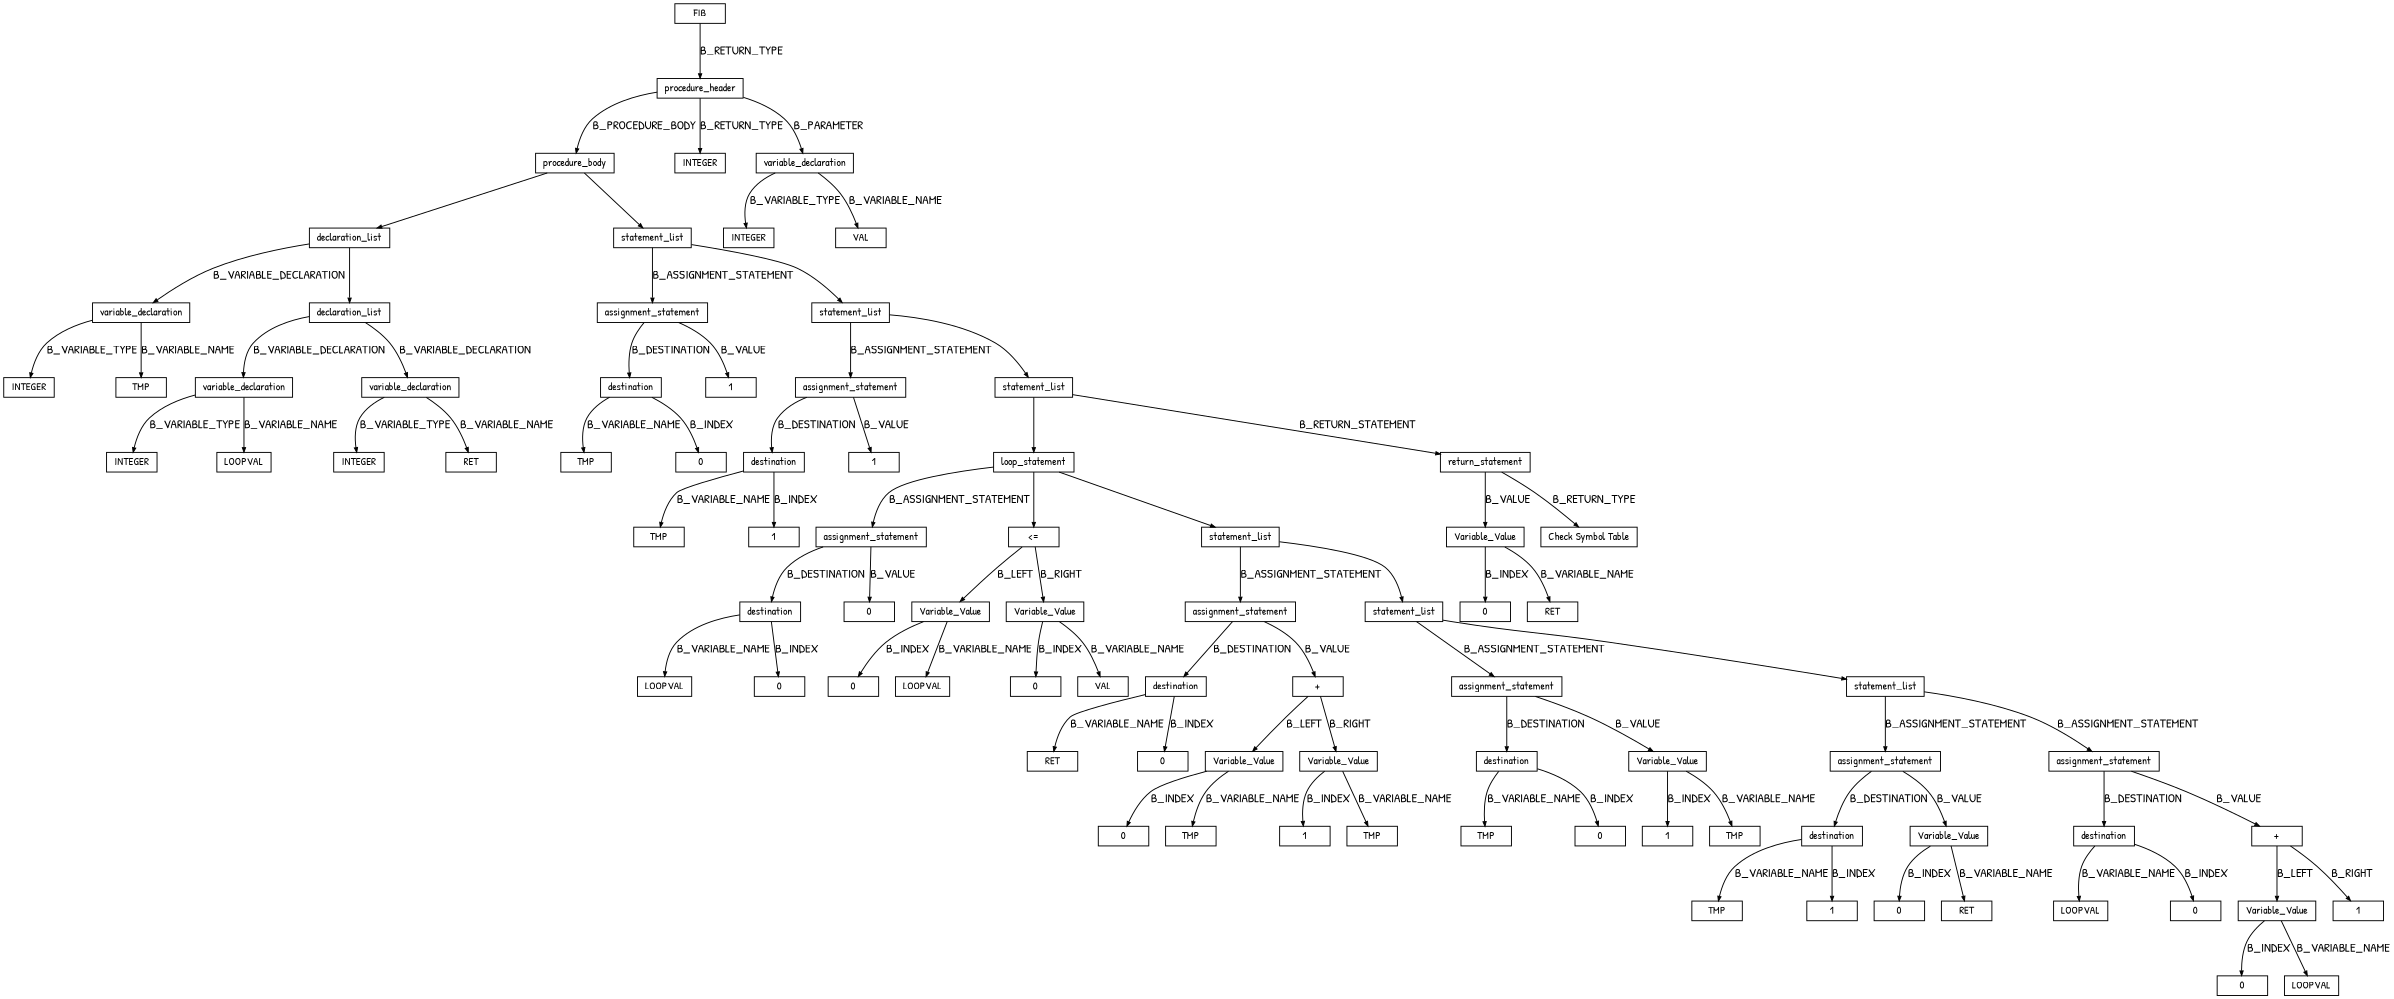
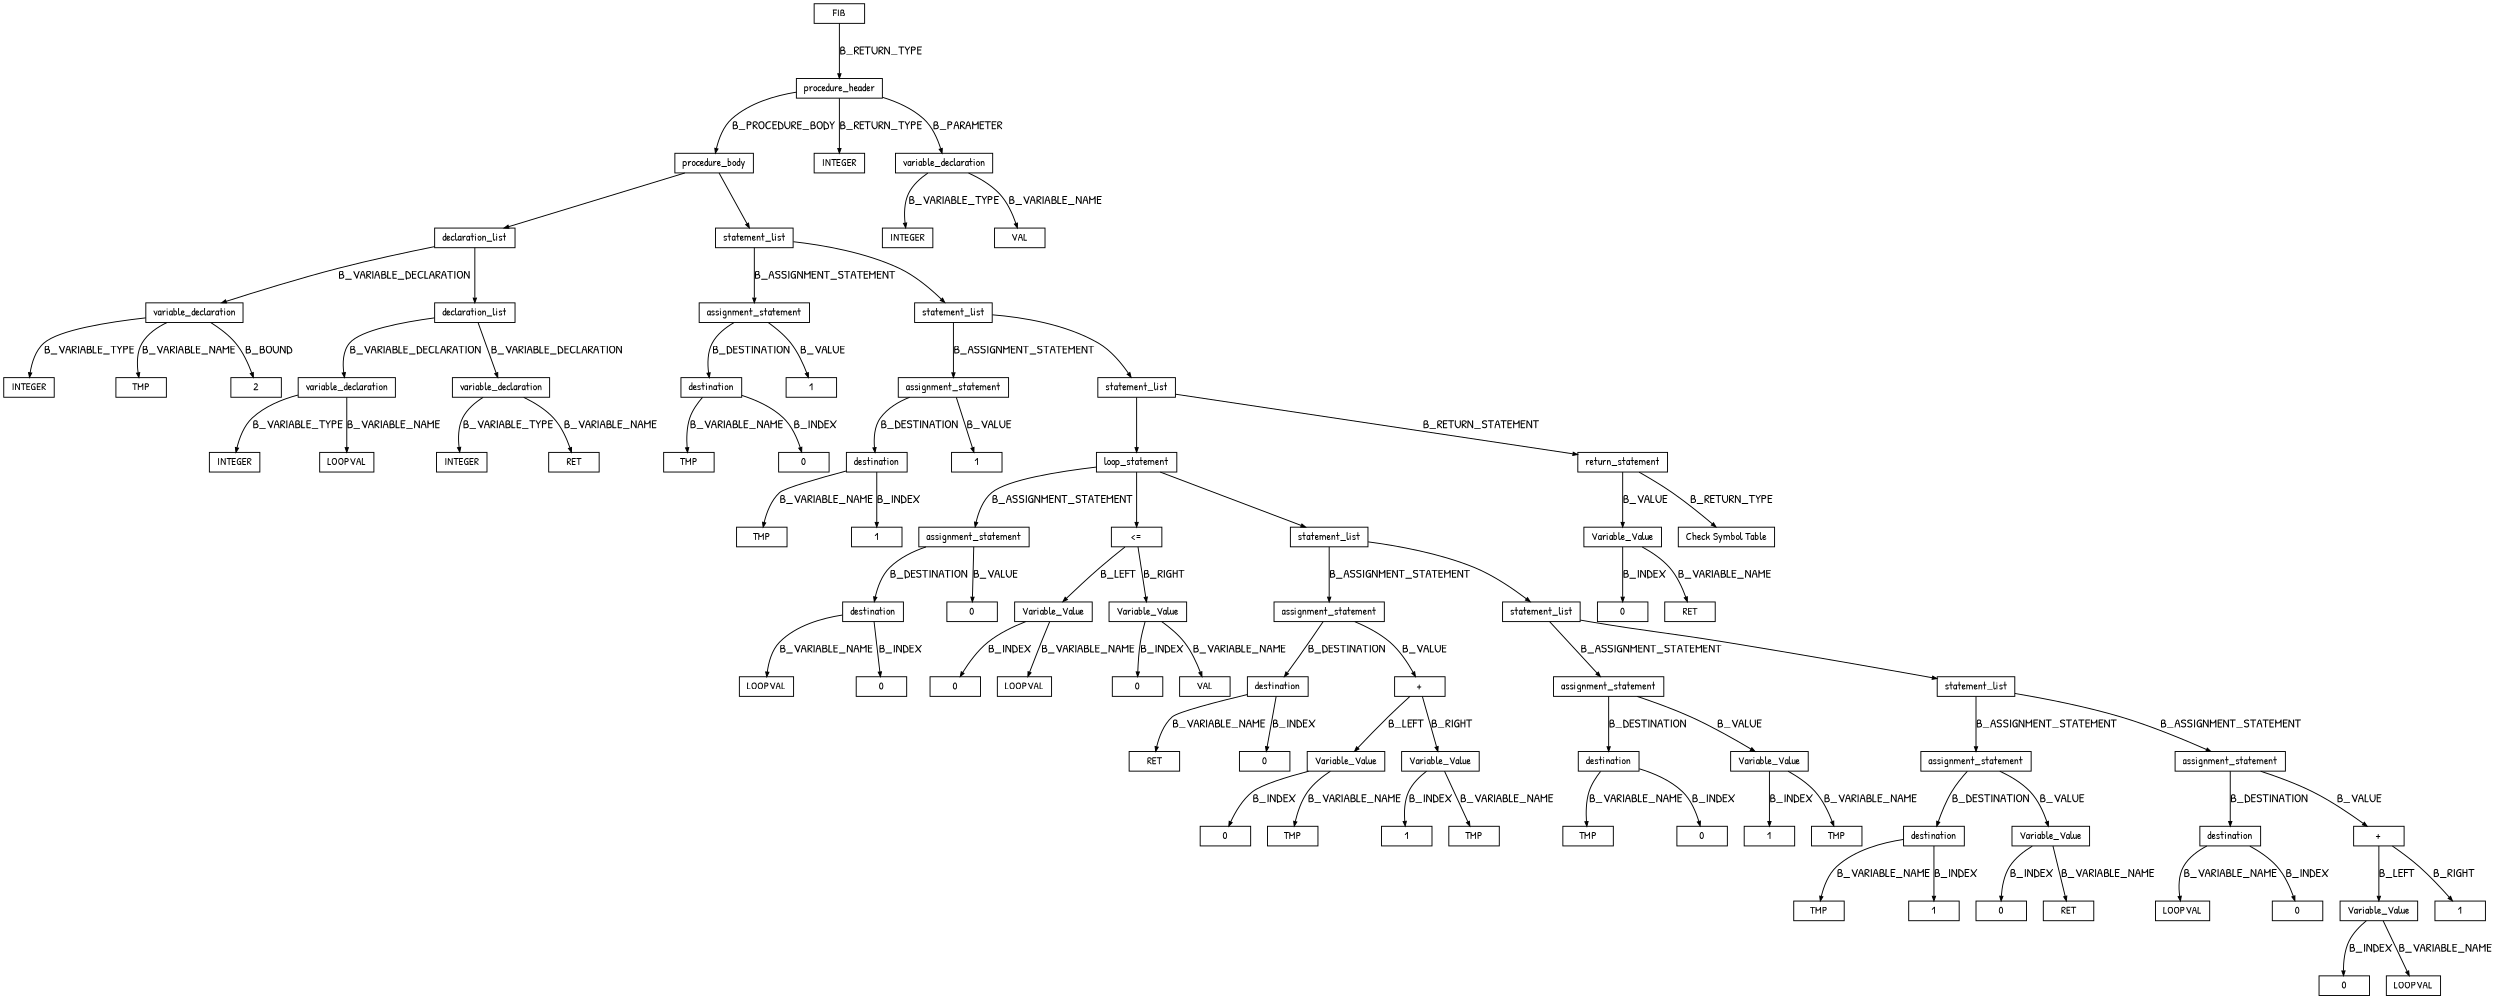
none -> (256, 387)
